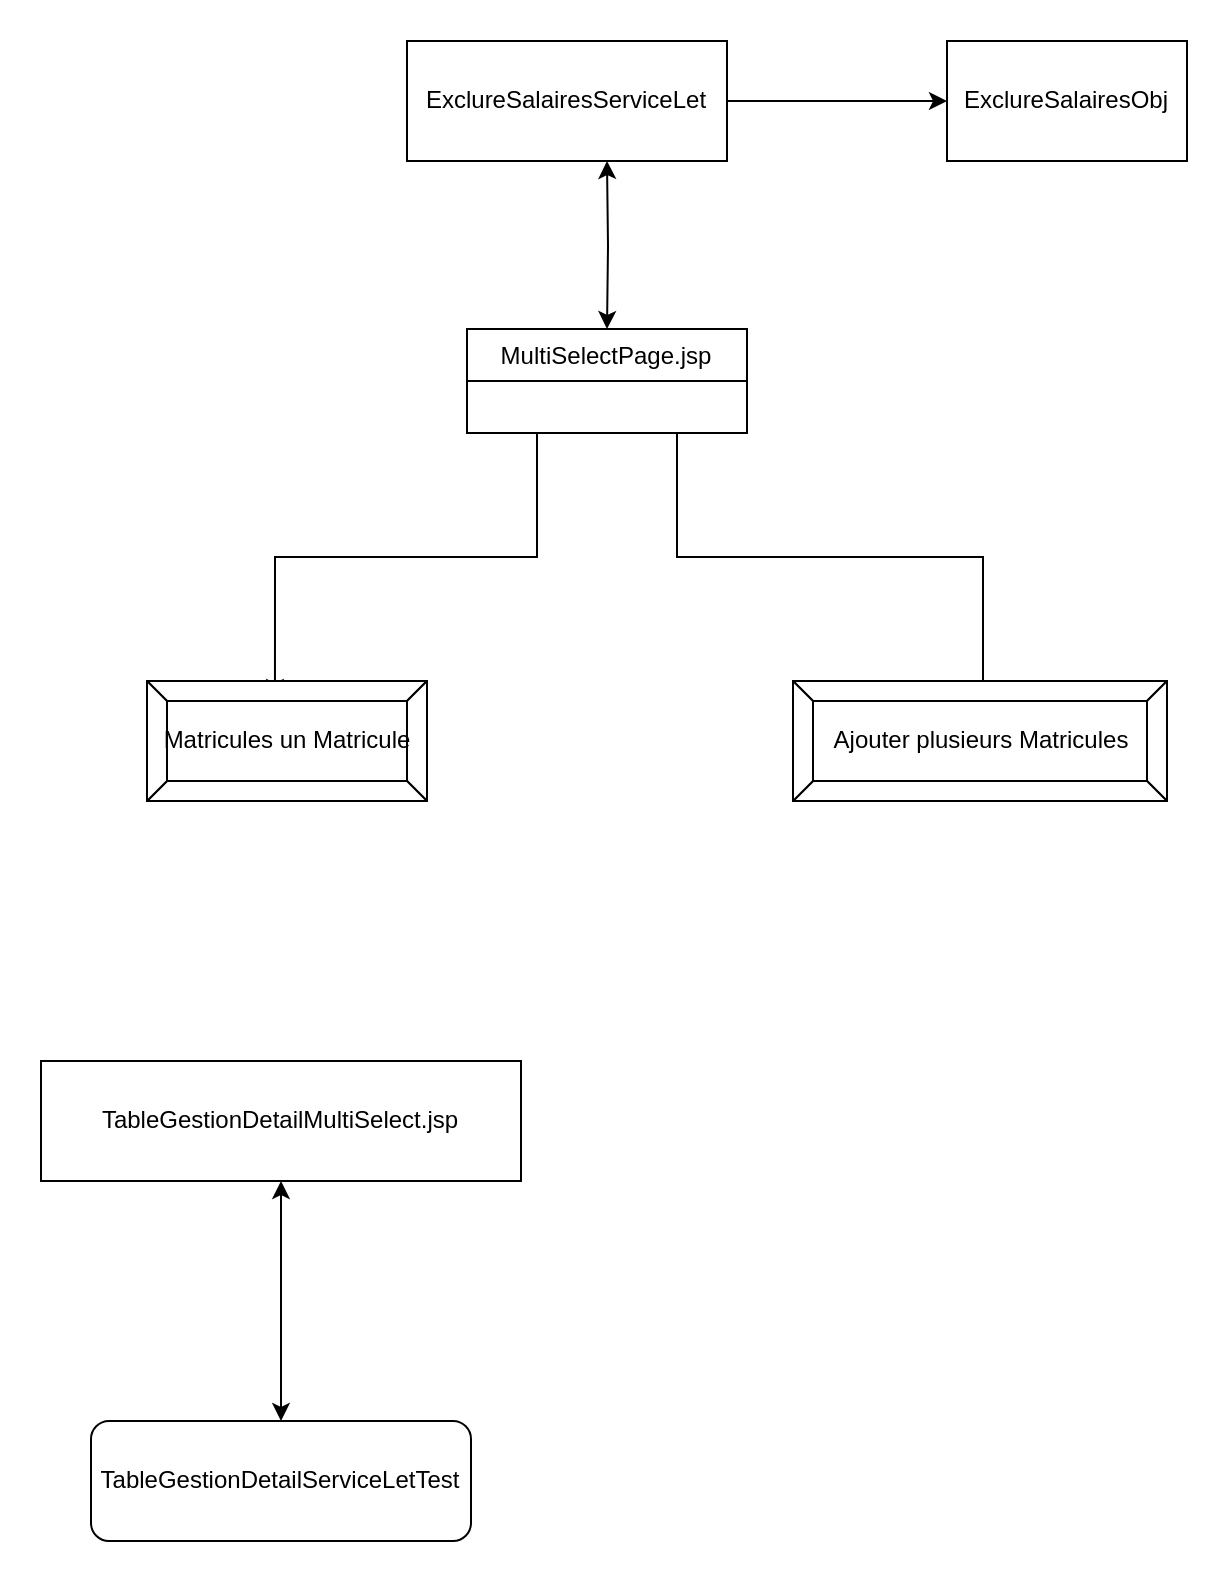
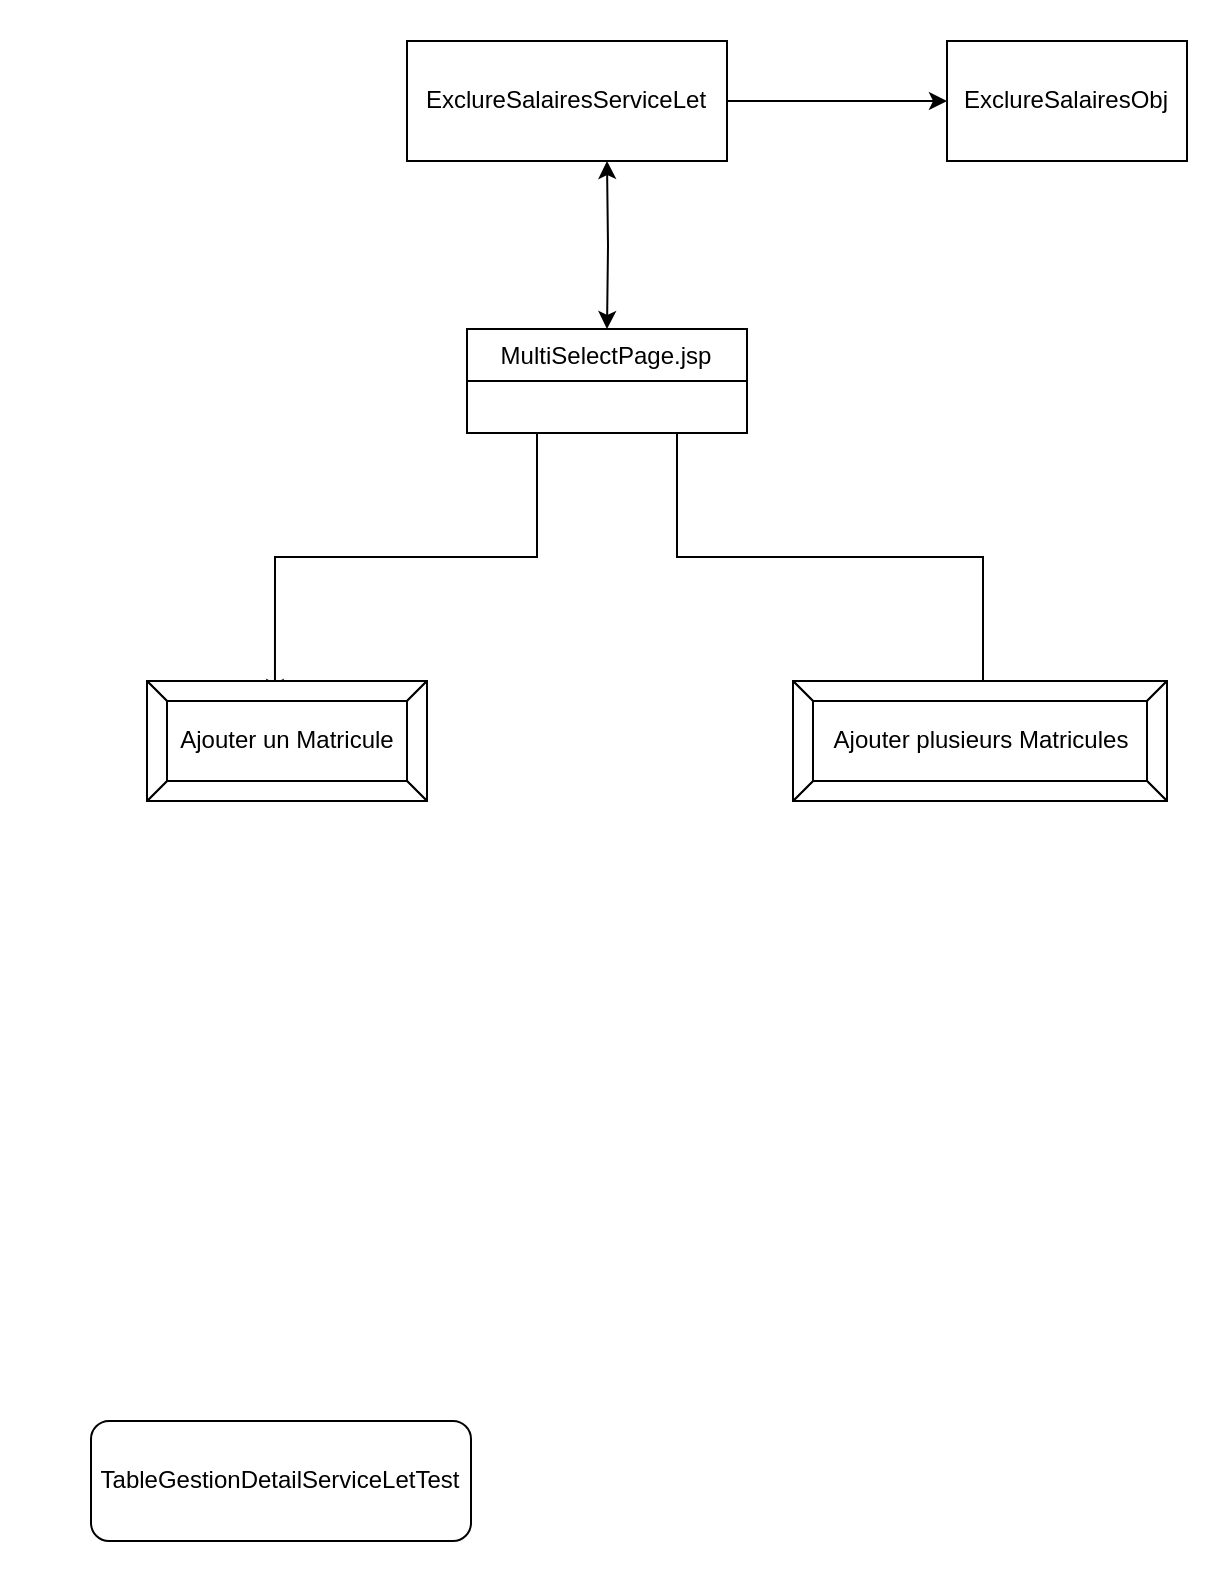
(288, 741) -> (288, 741)
(281, 1121) -> none
(281, 1301) -> none
